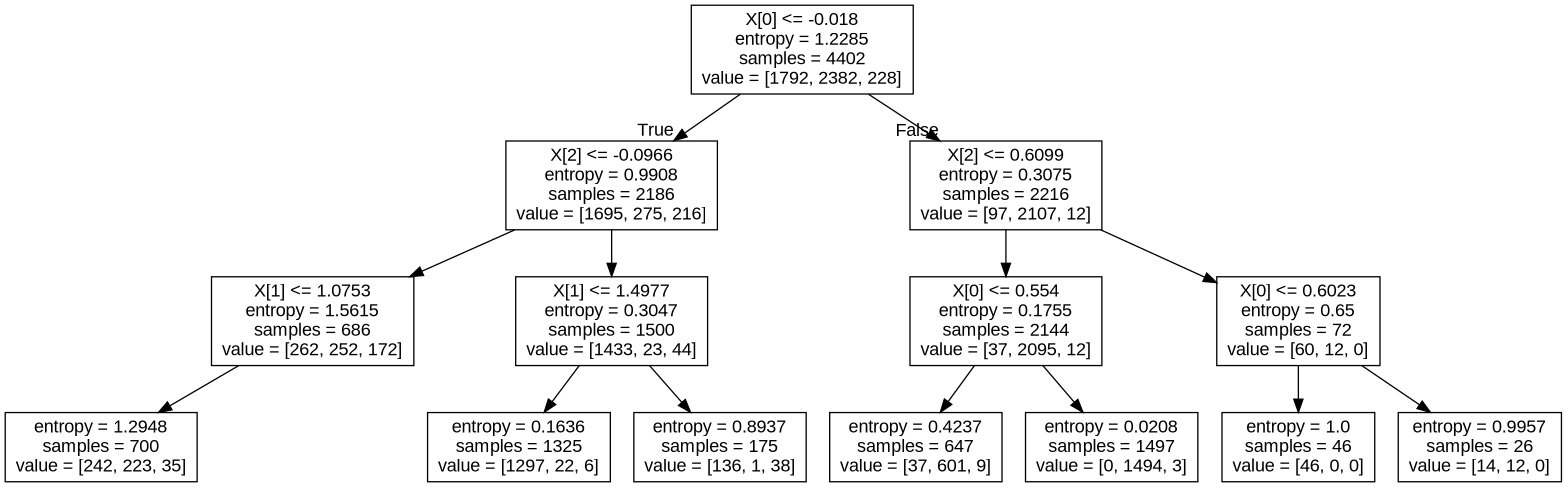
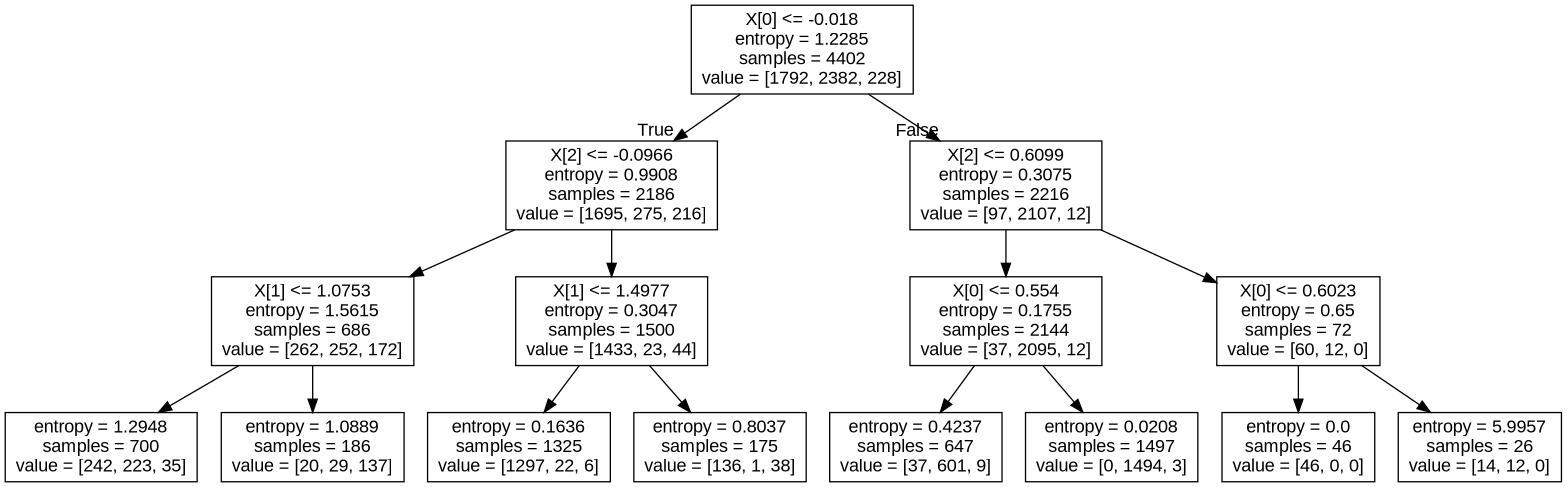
none -> (313, 447)
(720, 447) -> (720, 447)
(1298, 447) -> (1298, 447)
(1480, 447) -> (1480, 447)
